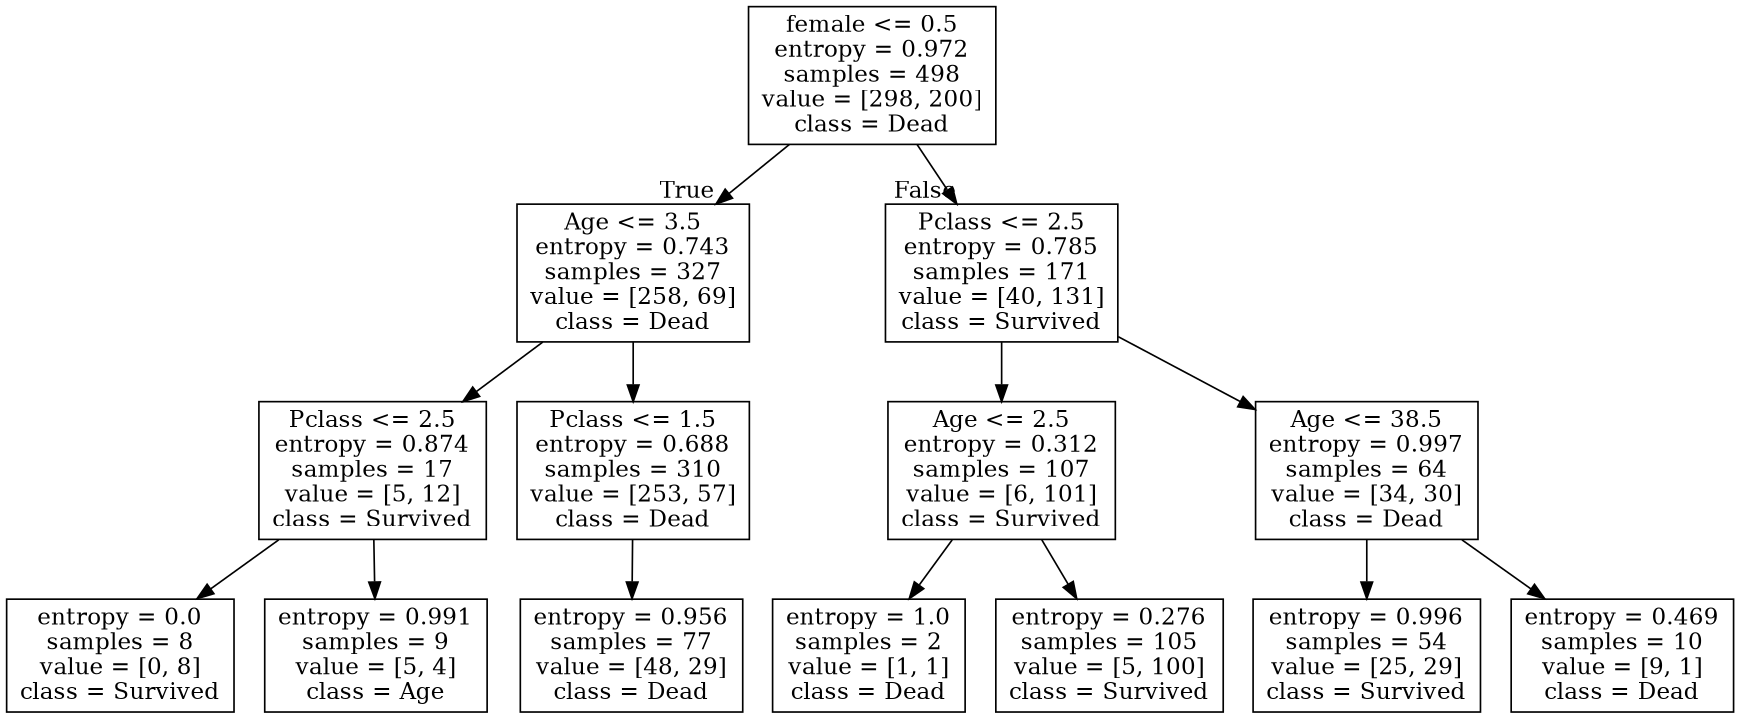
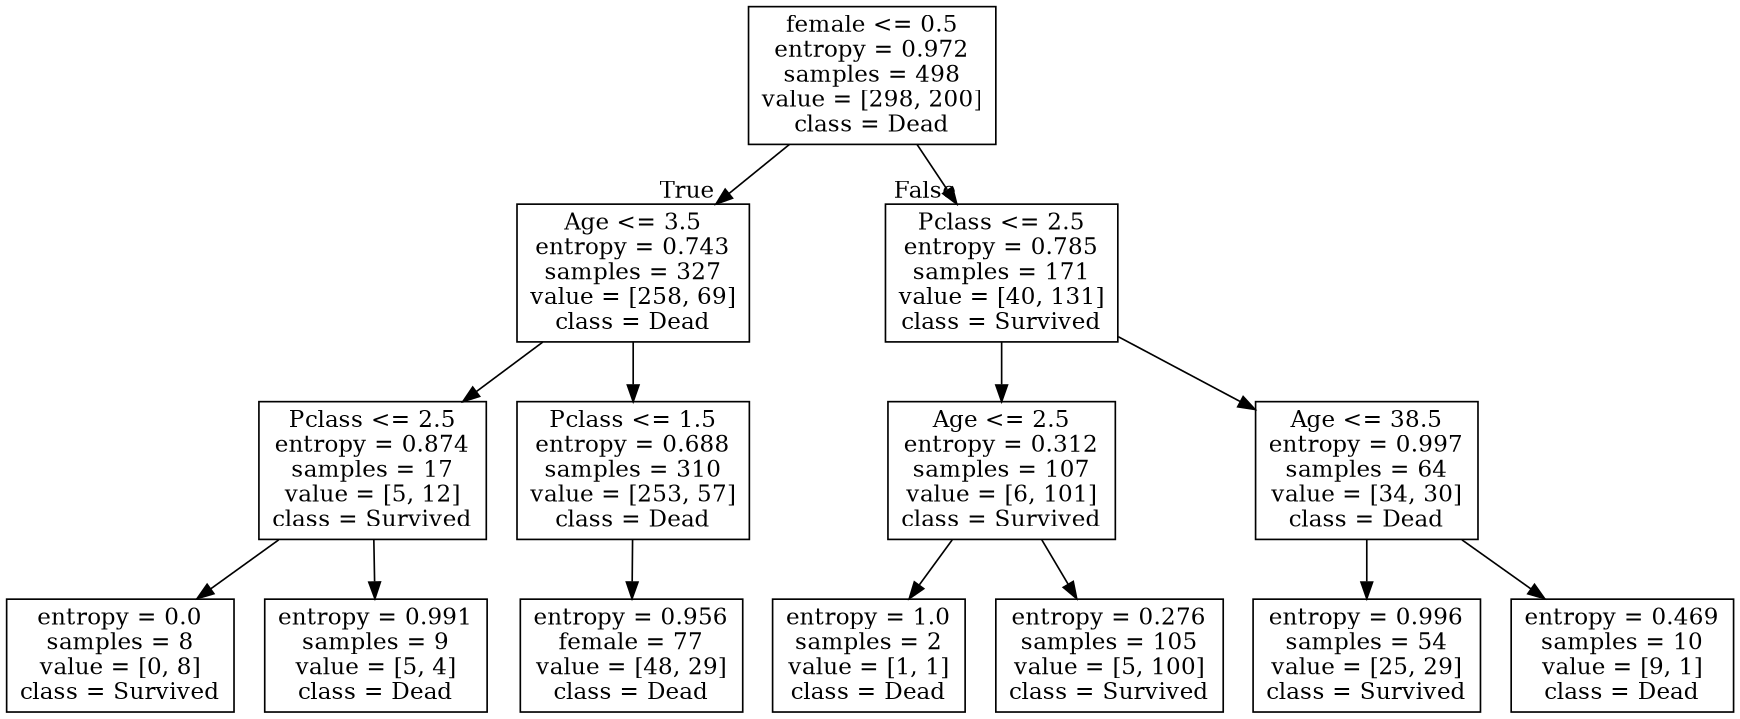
(376, 656) -> (376, 656)
(632, 656) -> (632, 656)
